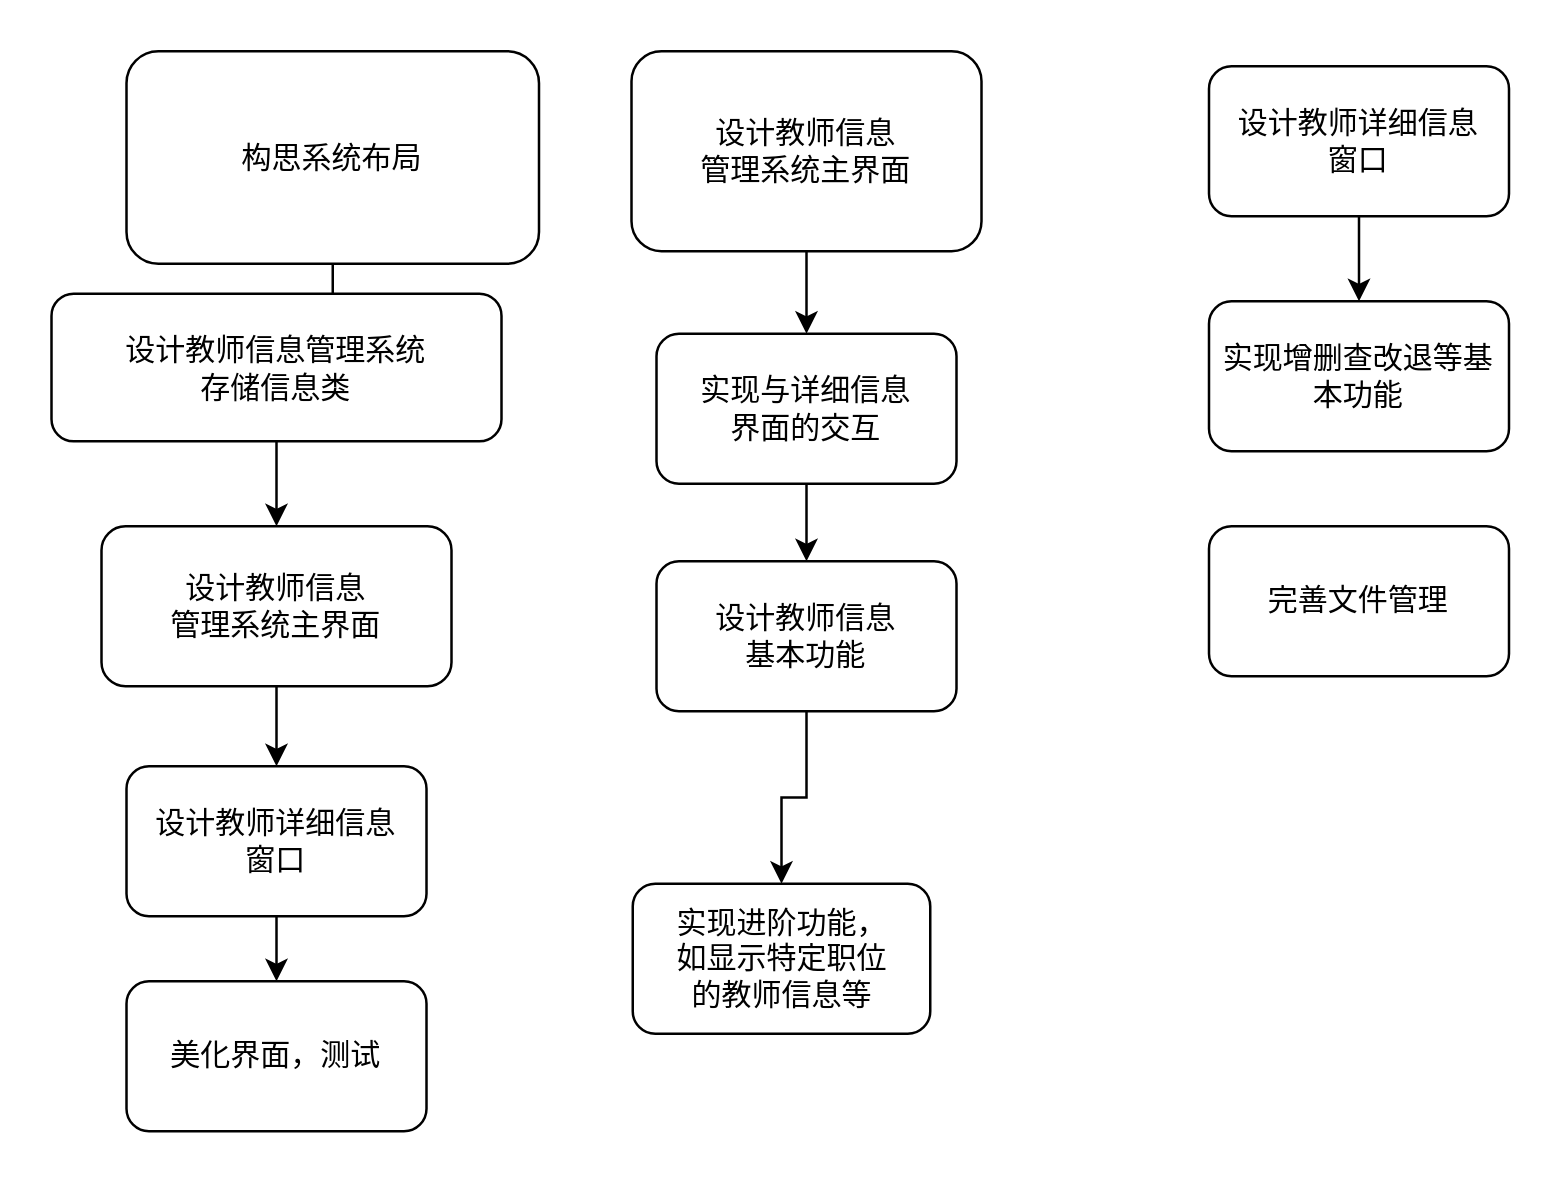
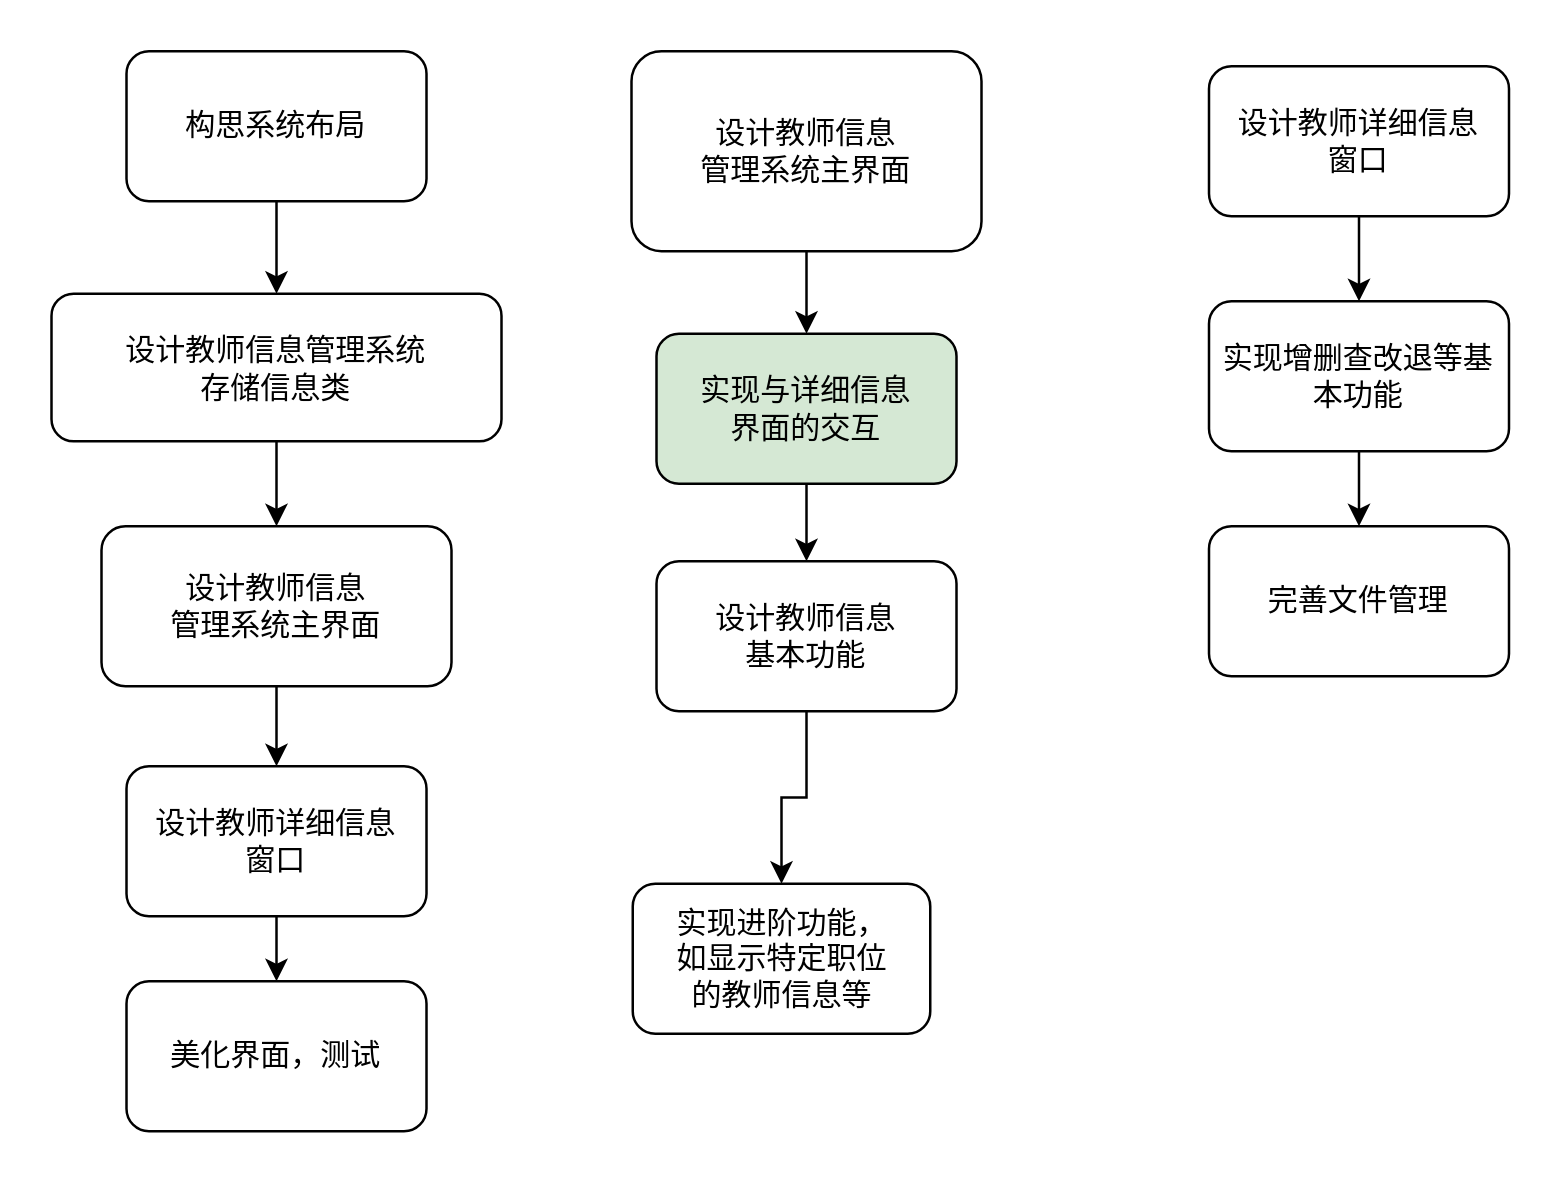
(333, 158) -> (276, 126)
(806, 409) -> (806, 409)
none -> (1359, 480)
